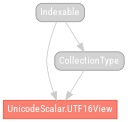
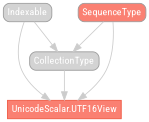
none -> (112, 13)
